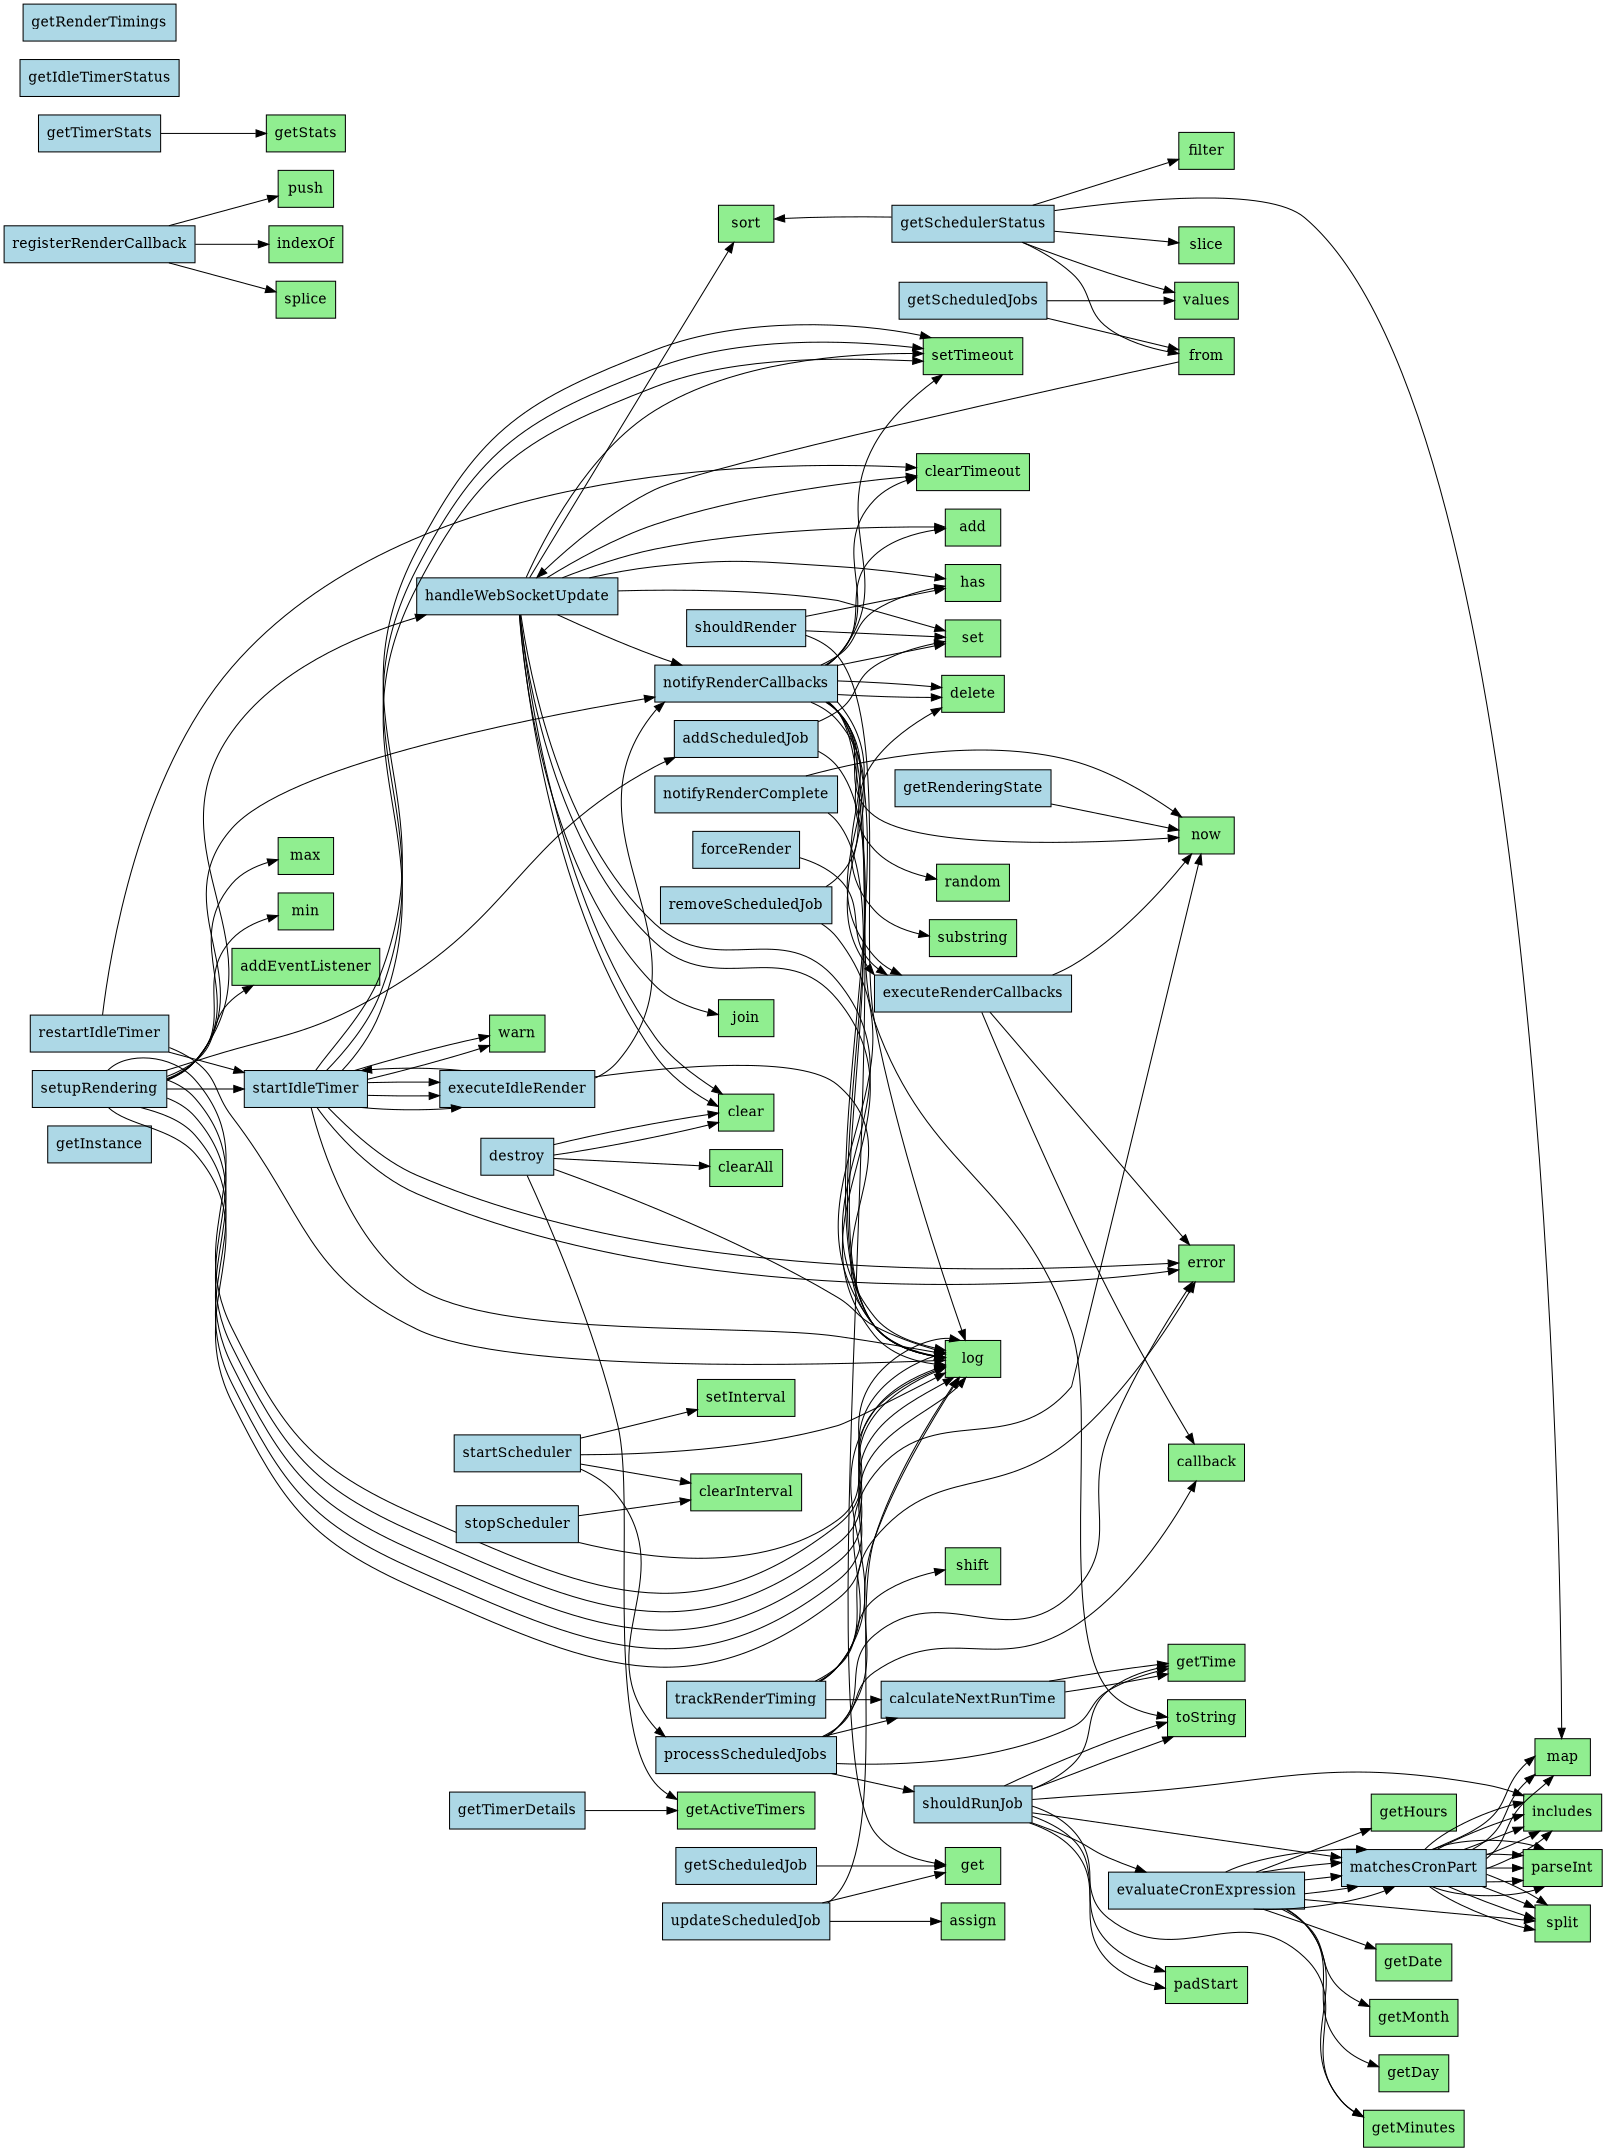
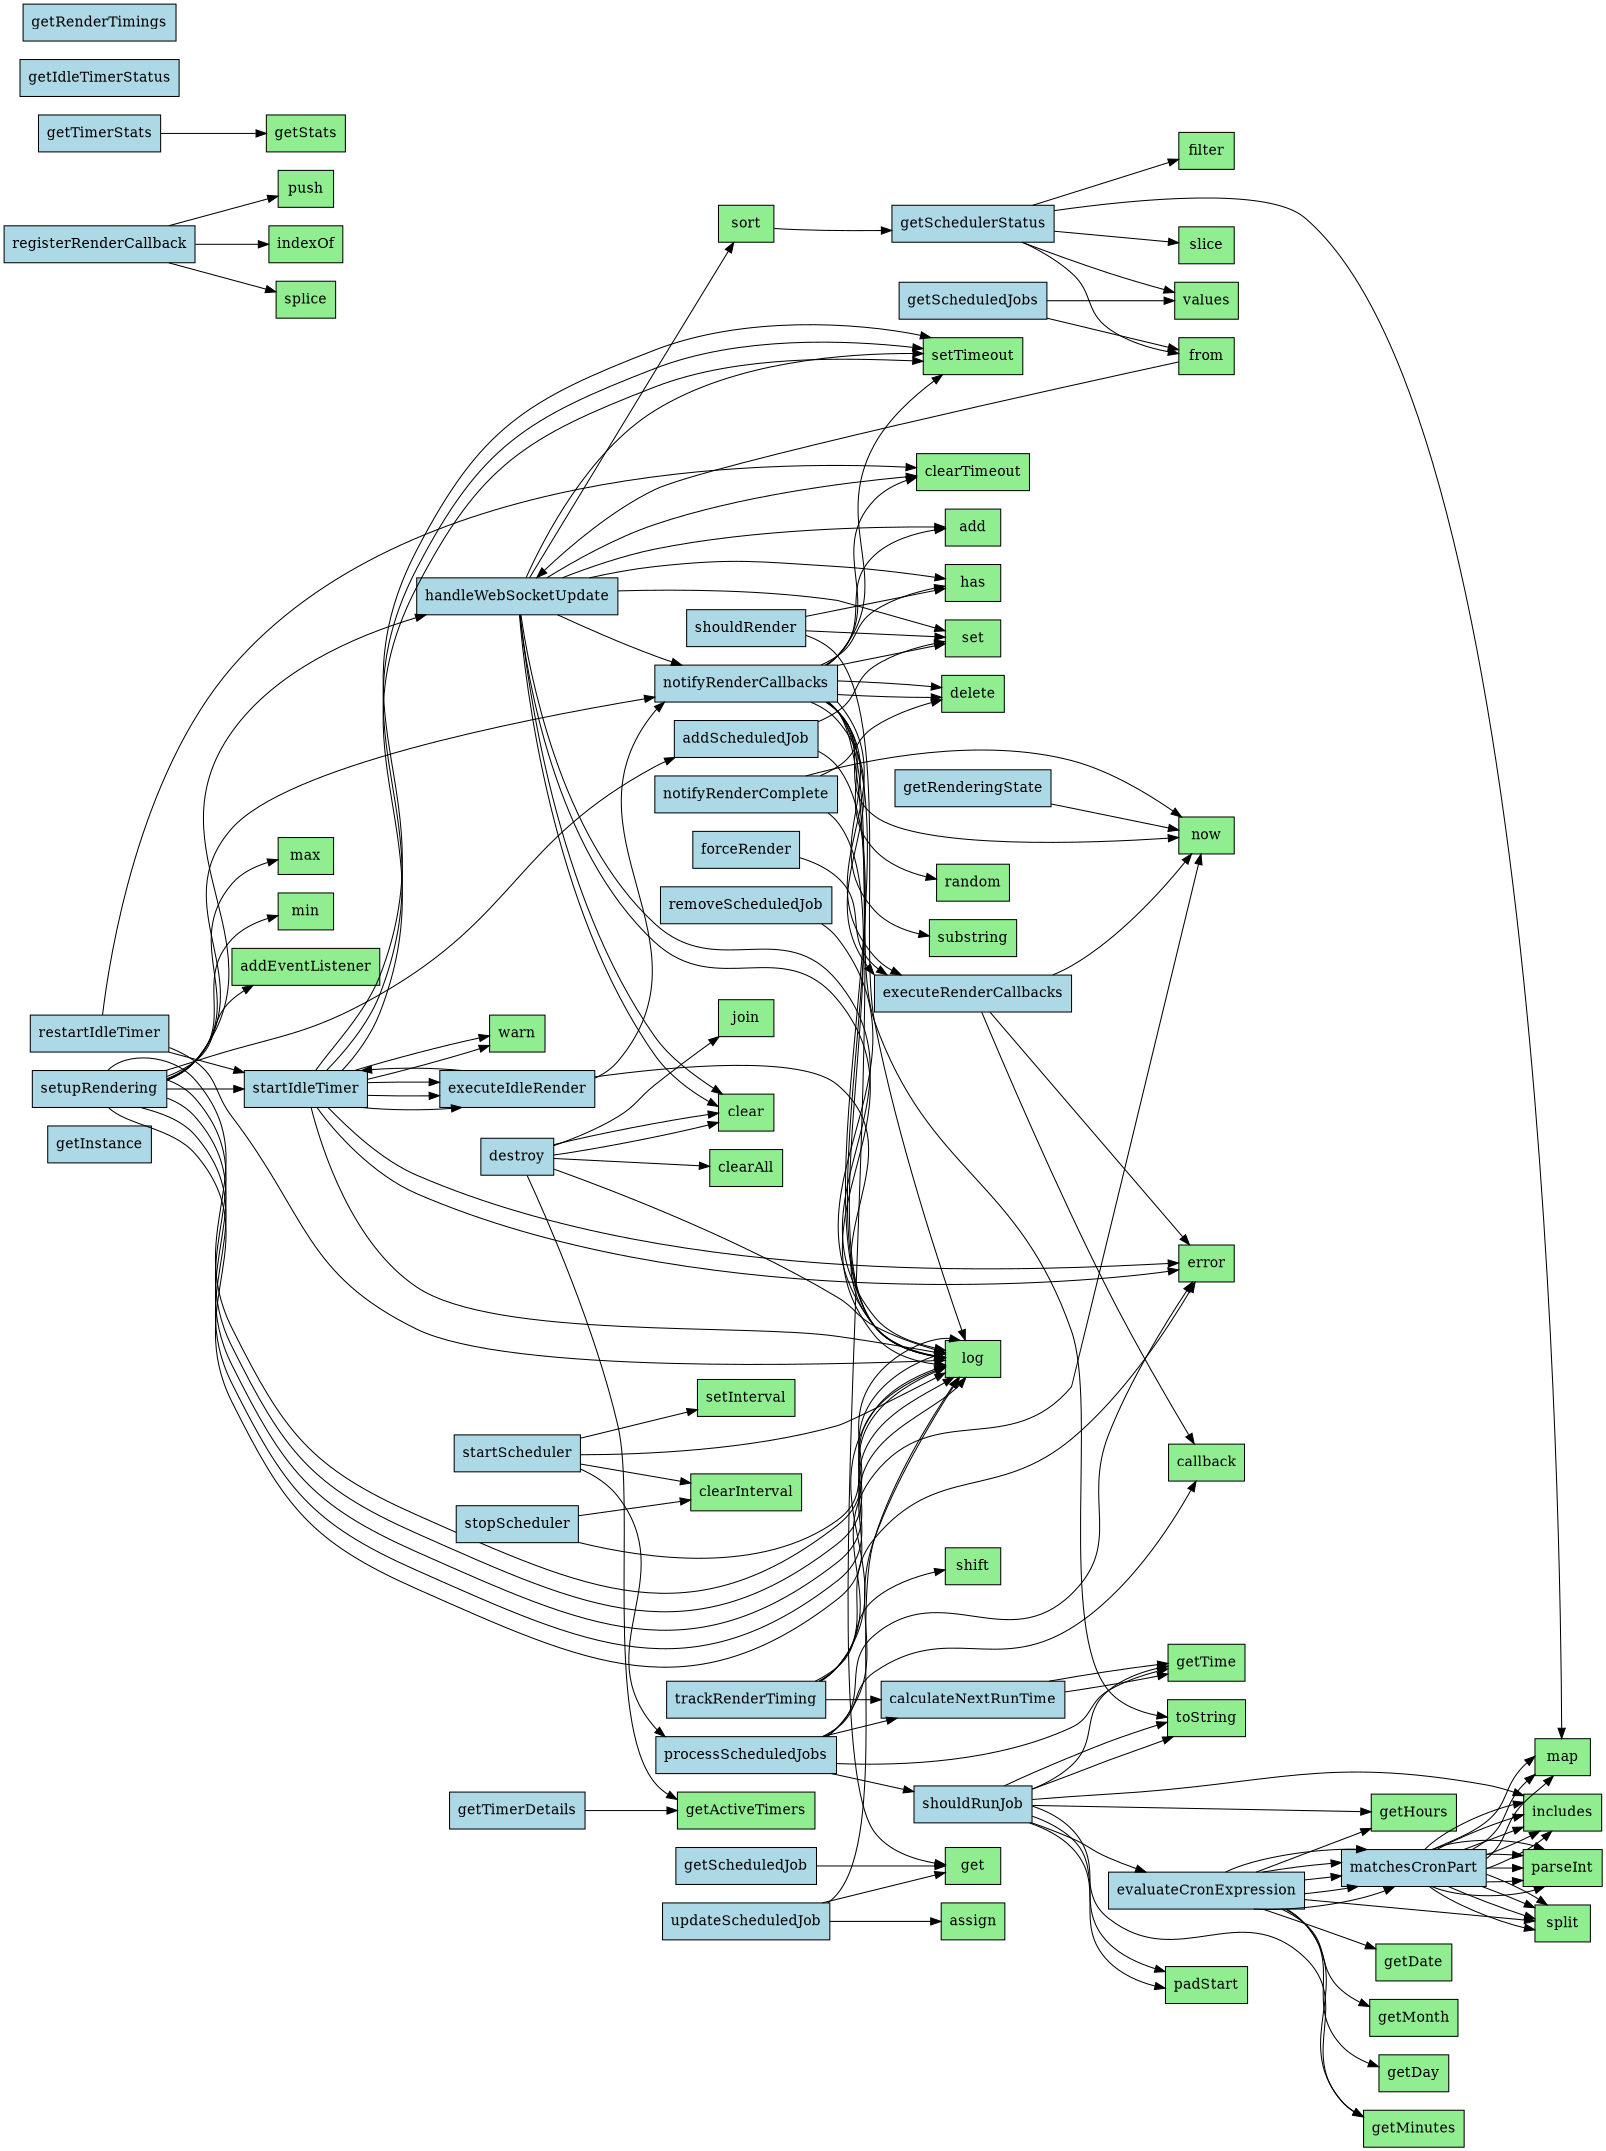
(838, 217) -> (828, 230)
(881, 752) -> (870, 730)
(586, 883) -> (637, 1102)
(1182, 1834) -> (1196, 1809)
